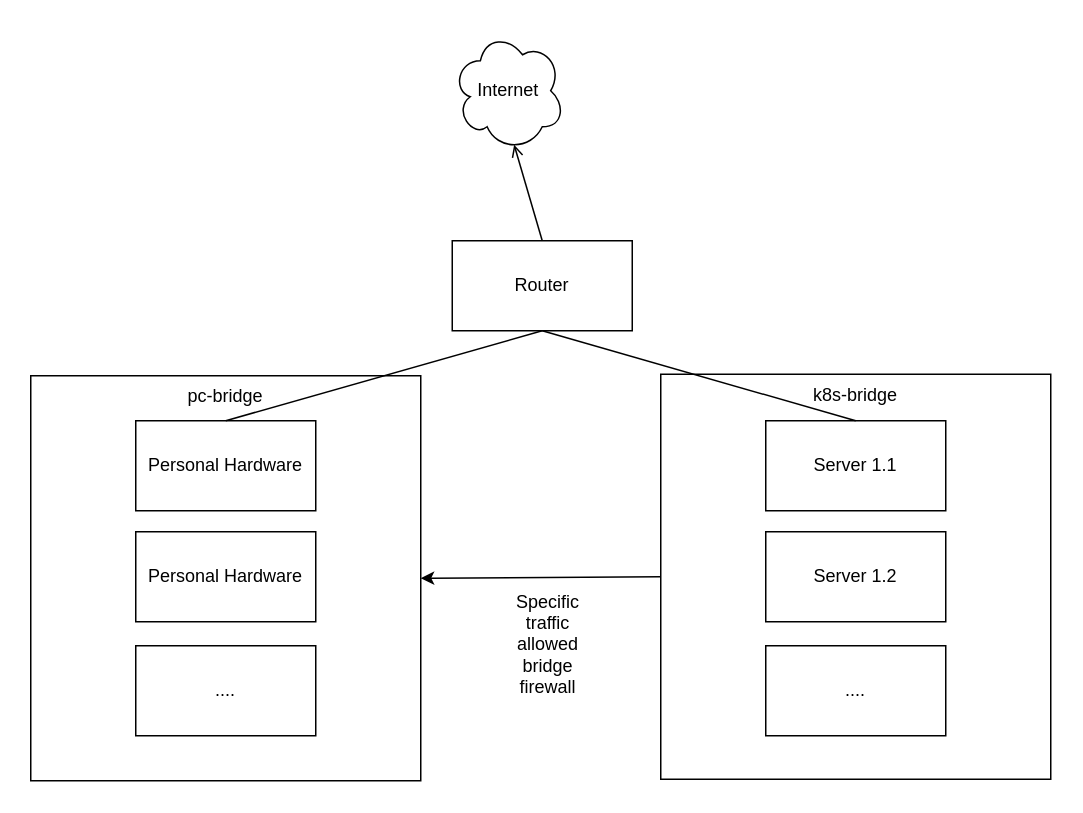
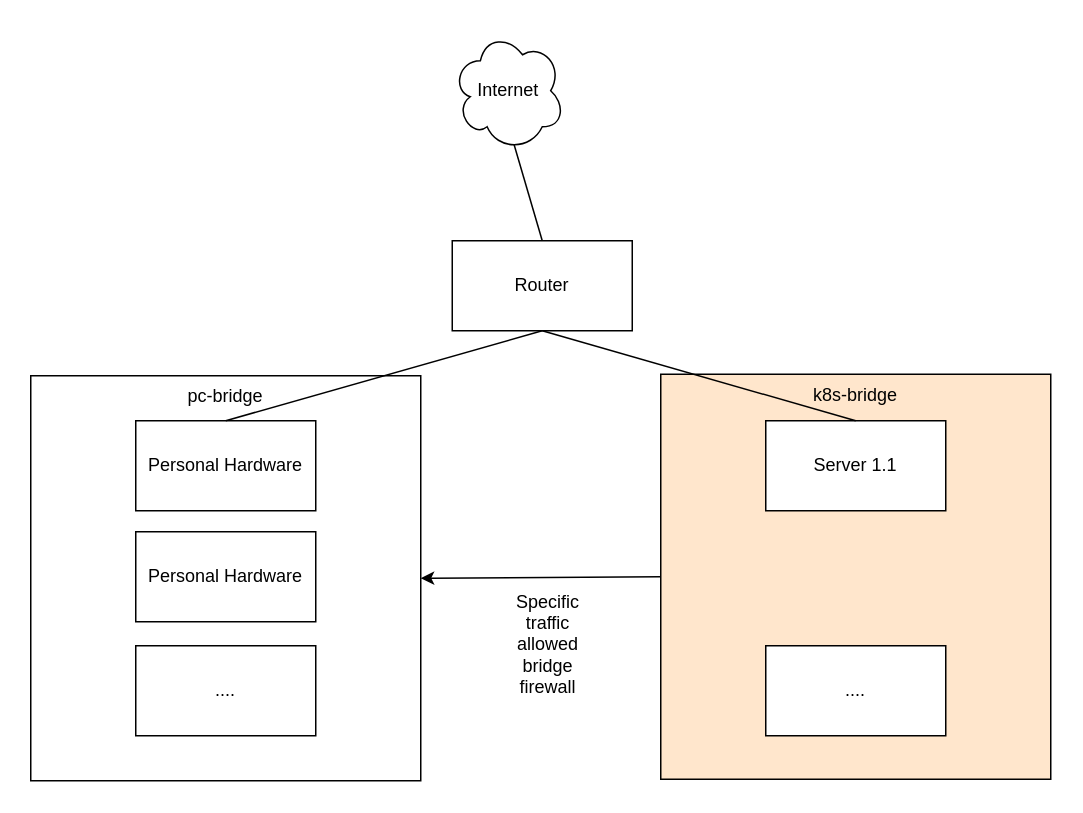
(516, 151) -> (516, 150)
(856, 396) -> (856, 396)
(856, 577) -> none
